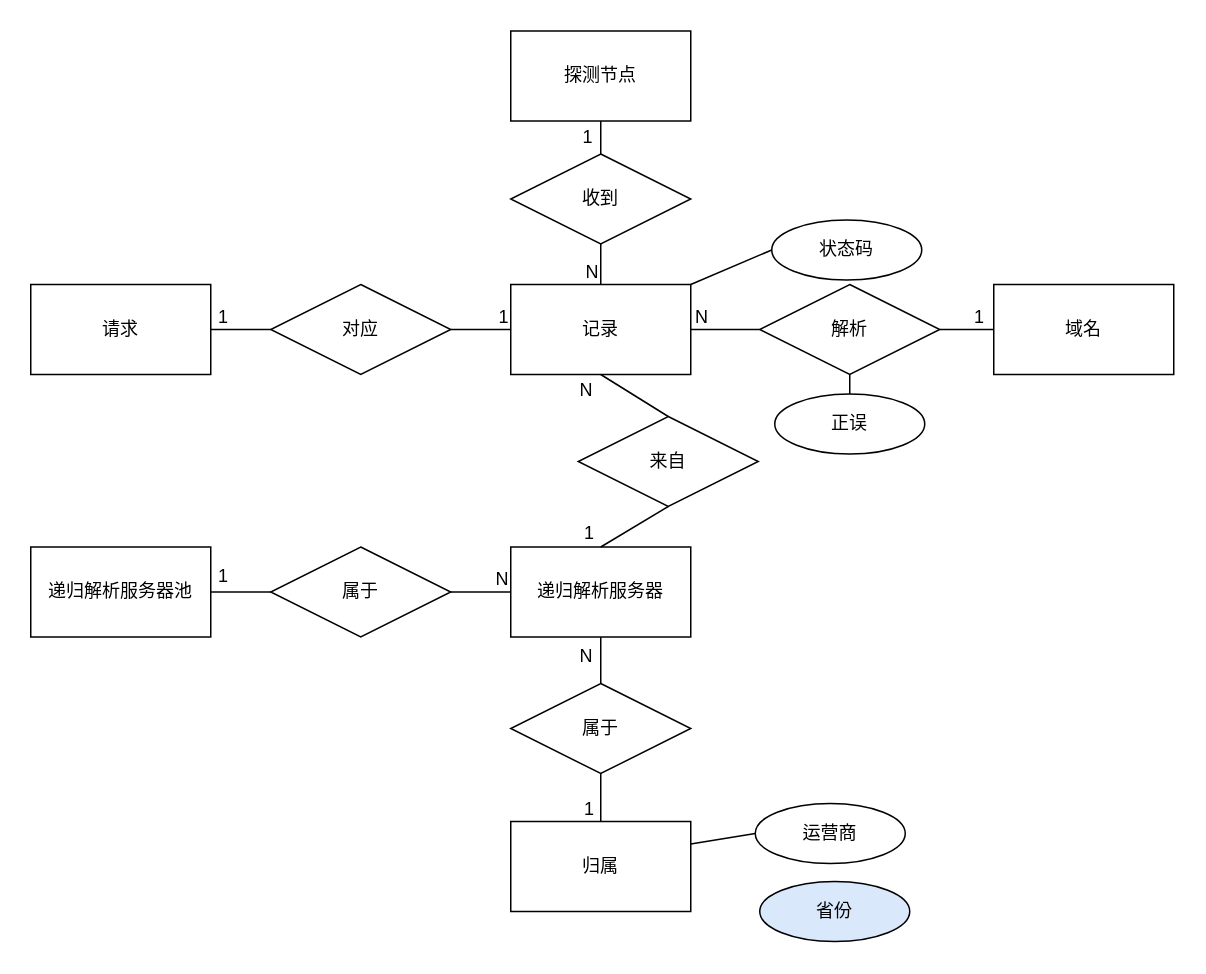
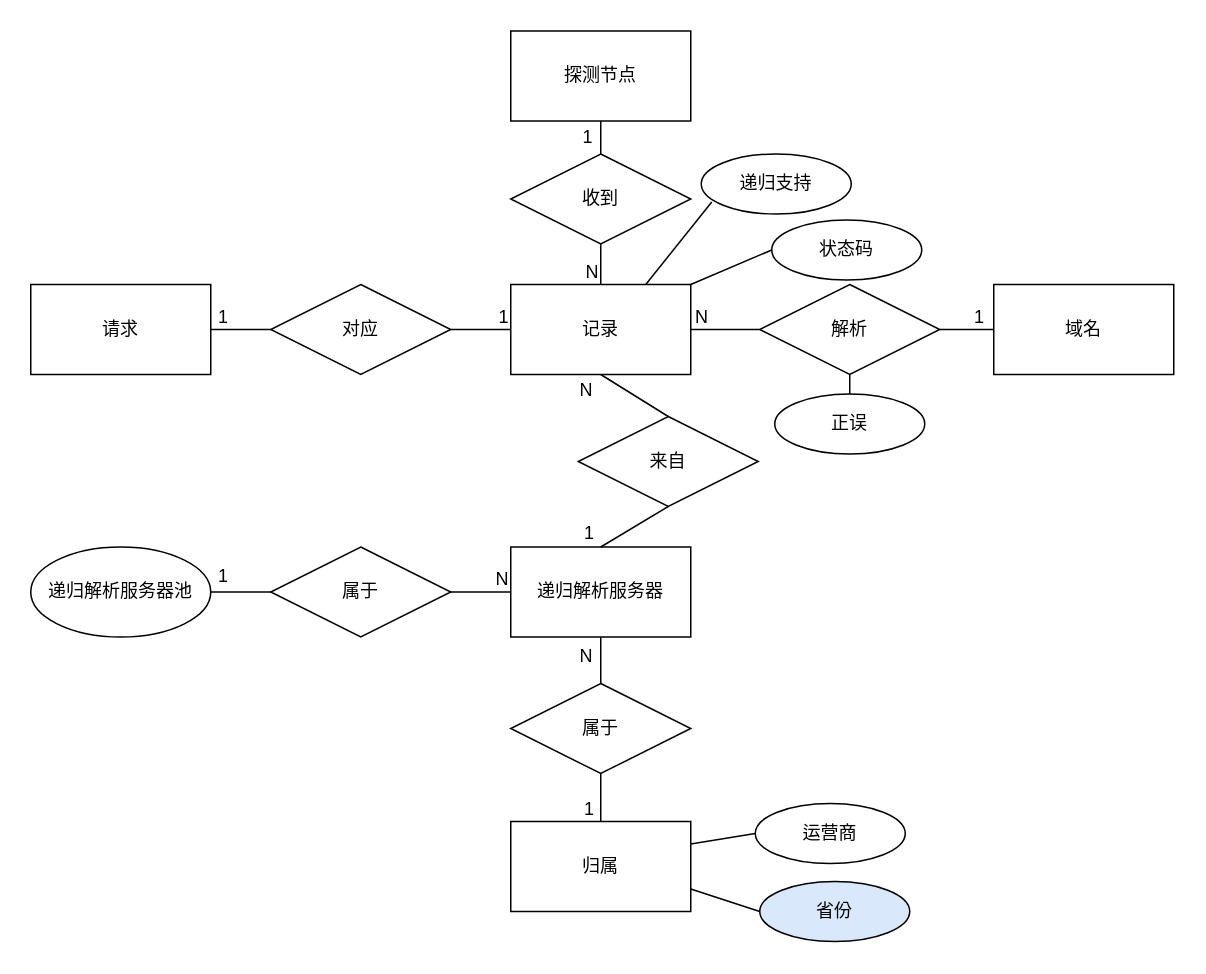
none -> (776, 184)
none -> (679, 243)
(121, 592) -> (121, 592)
none -> (726, 900)
